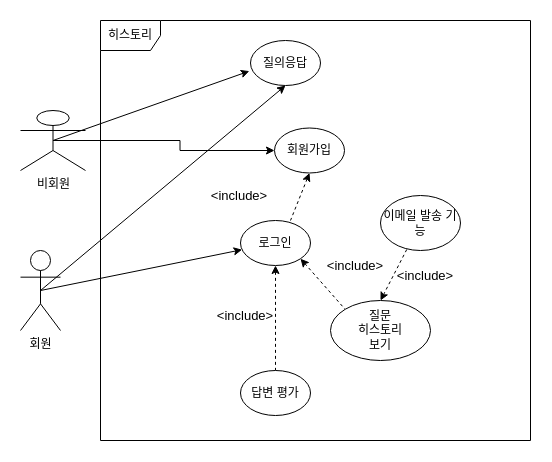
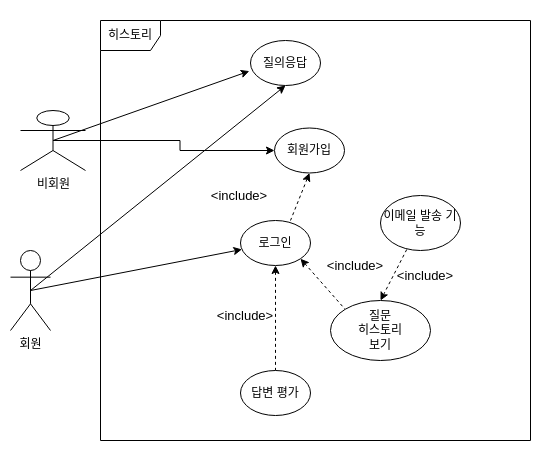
(41, 291) -> (31, 291)
